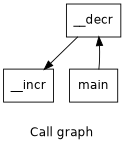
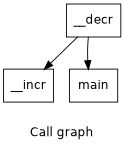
(100, 58) -> (88, 49)
